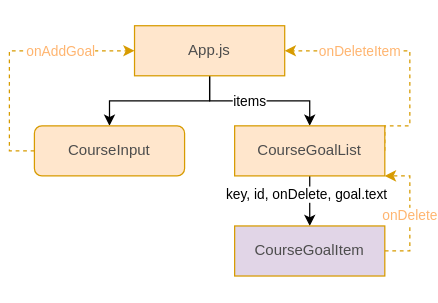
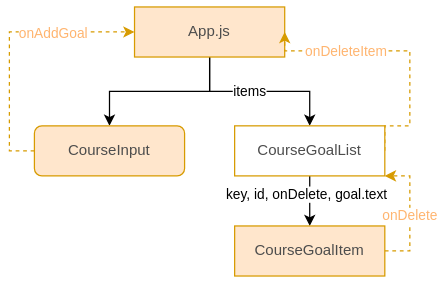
(209, 51) -> (209, 32)
(309, 151) -> (309, 151)
(309, 251) -> (309, 251)
